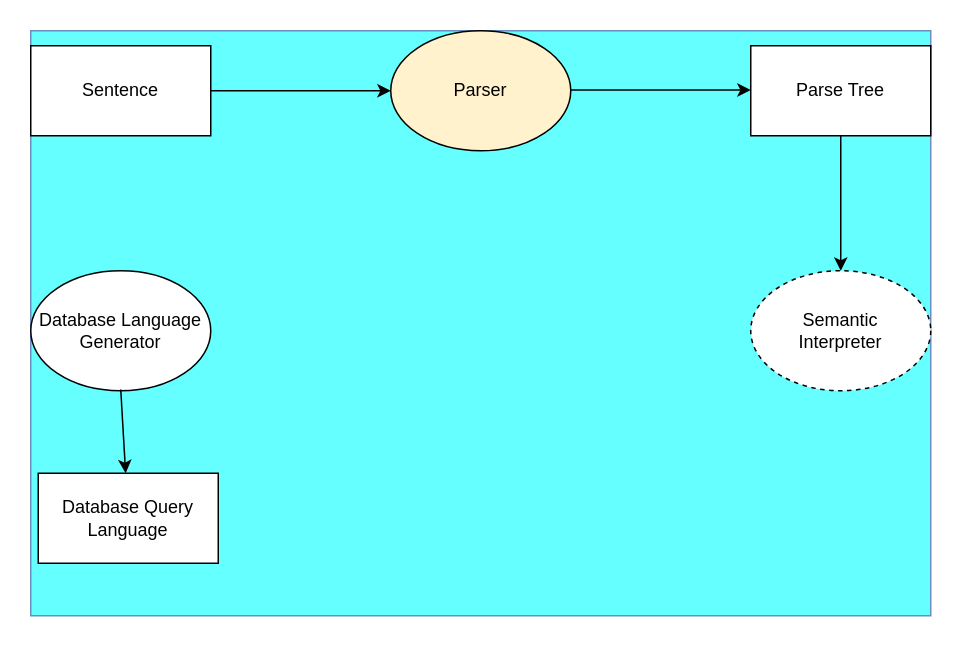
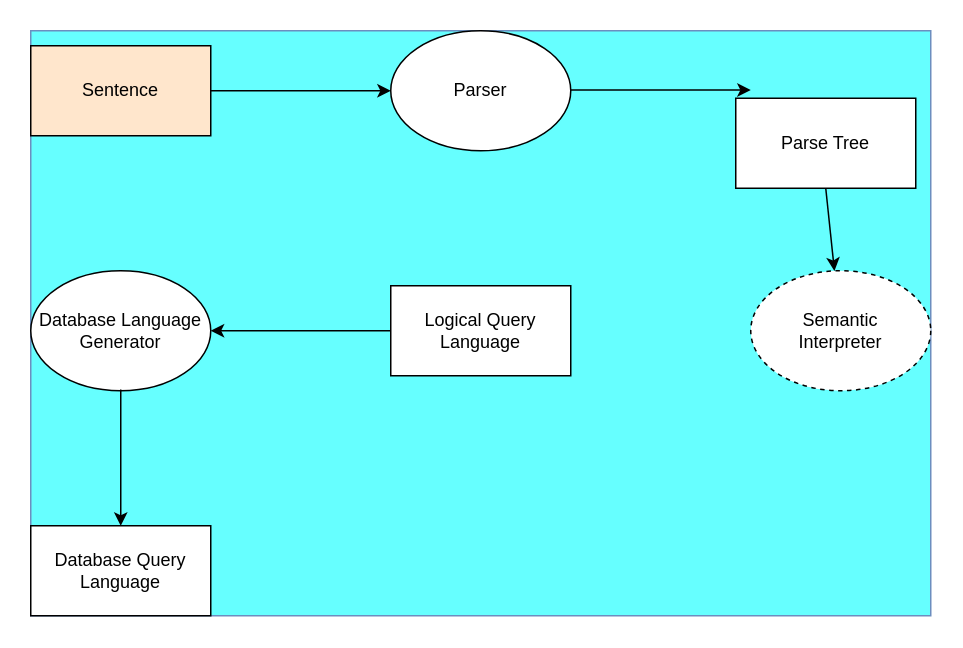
(121, 91) -> (121, 91)
(481, 91) -> (481, 91)
(841, 91) -> (826, 143)
none -> (306, 331)
none -> (481, 331)
(128, 518) -> (121, 571)
